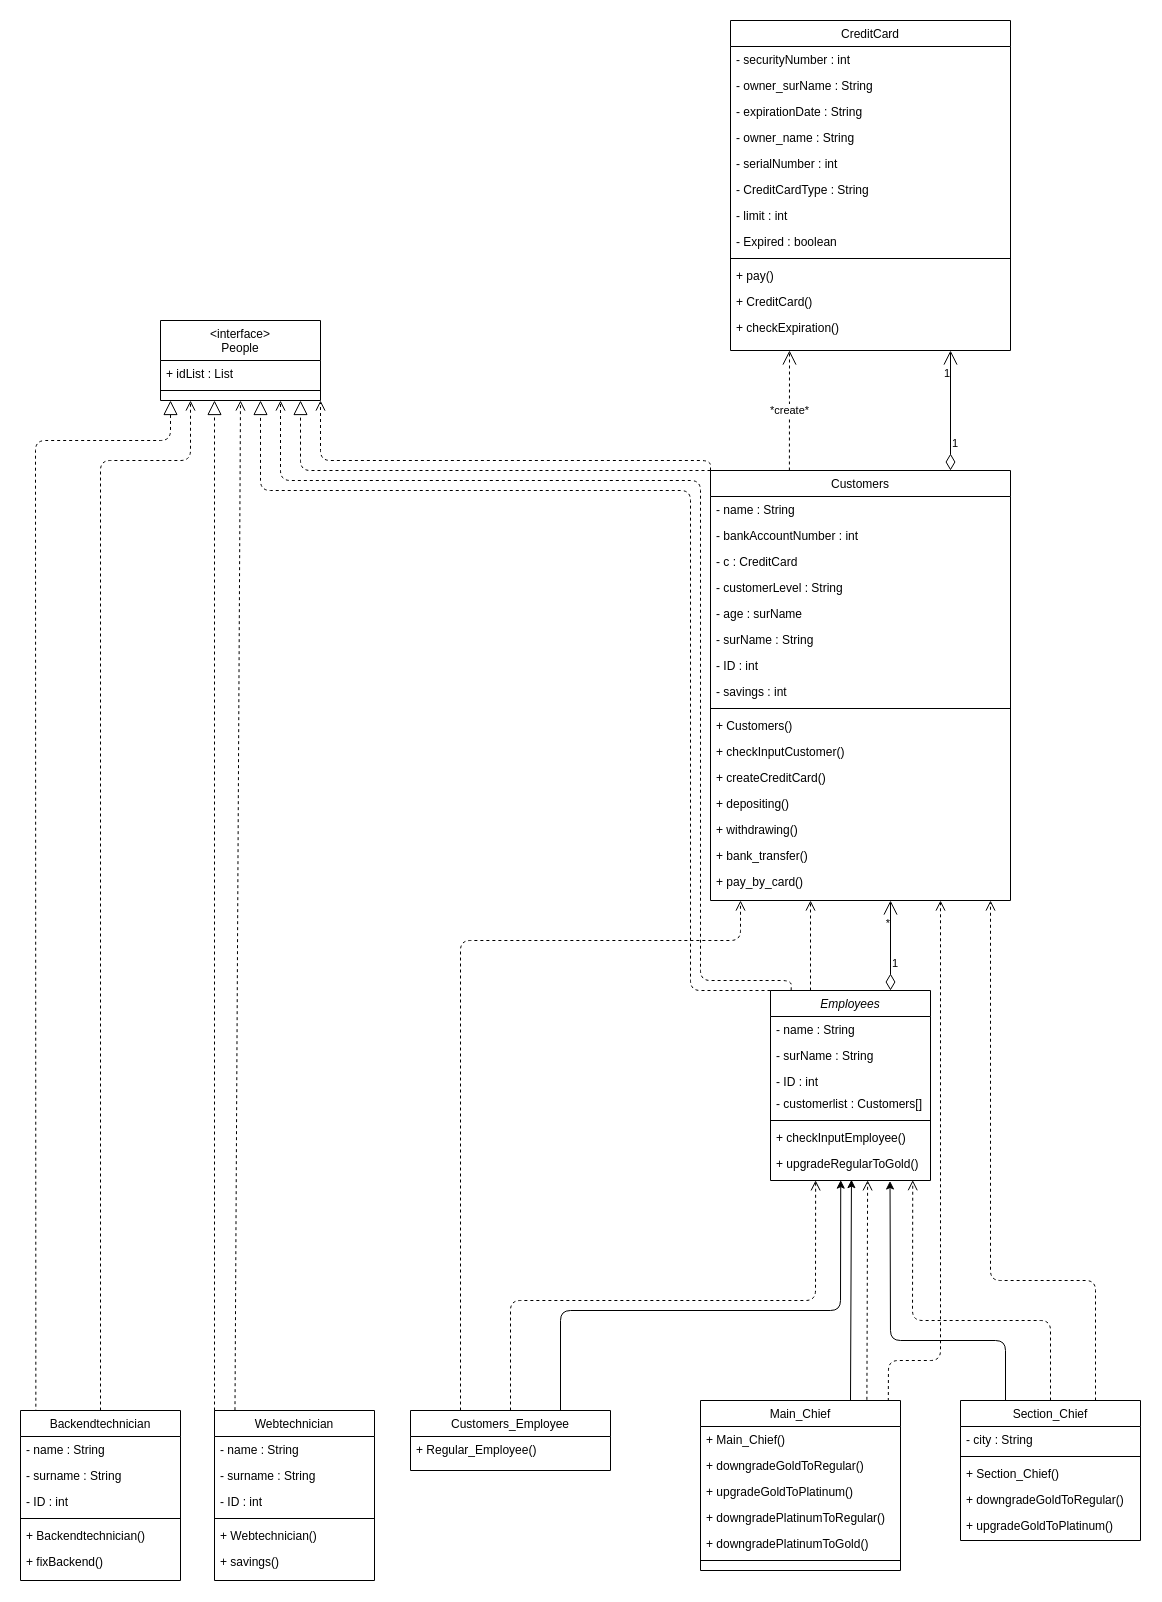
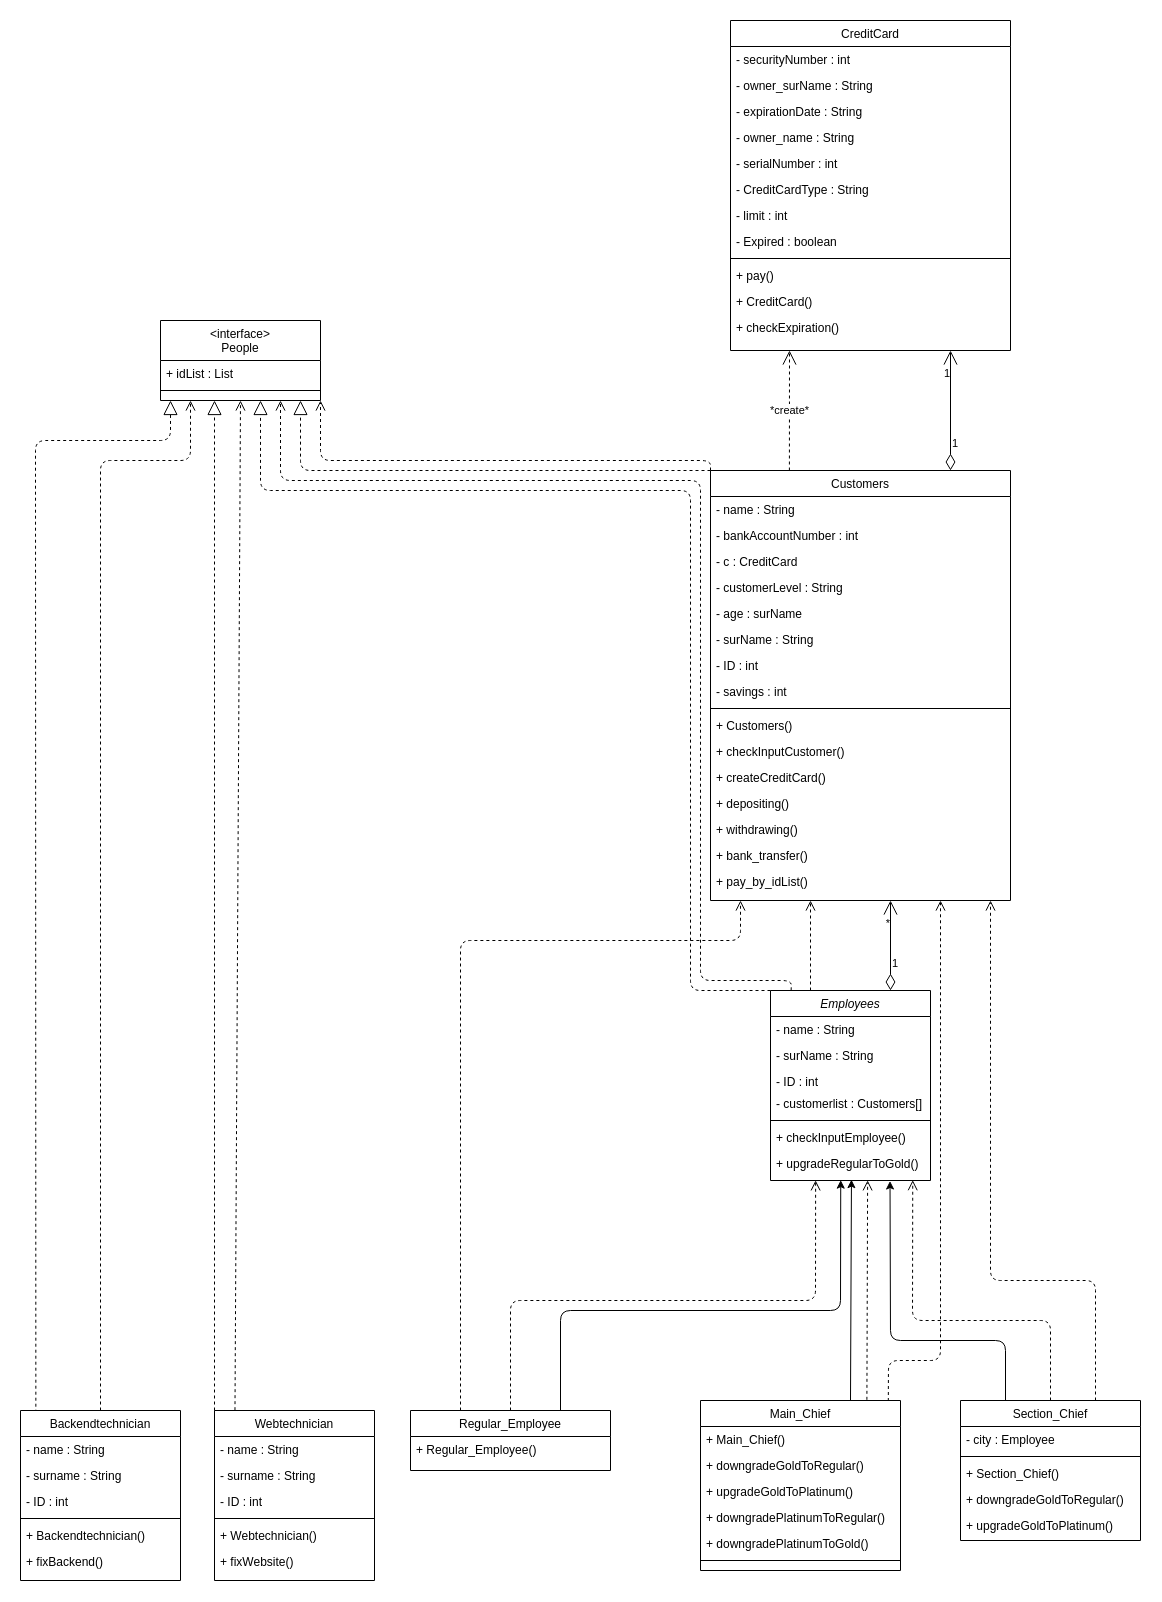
(765, 882) -> (768, 882)
(510, 1424) -> (510, 1424)
(1009, 1440) -> (1015, 1440)
(254, 1562) -> (262, 1562)
